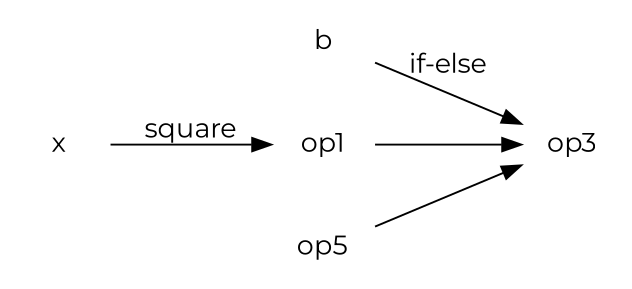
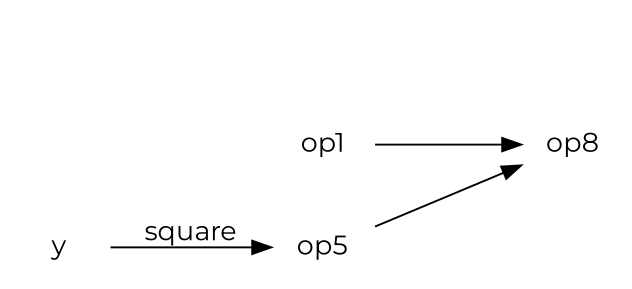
(323, 42) -> none
(59, 145) -> none
(573, 145) -> (573, 145)
none -> (59, 247)
